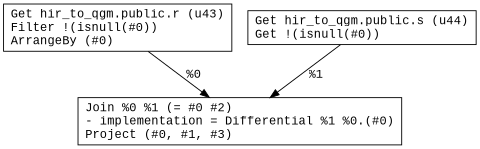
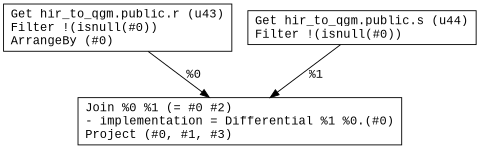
(362, 28) -> (362, 28)
